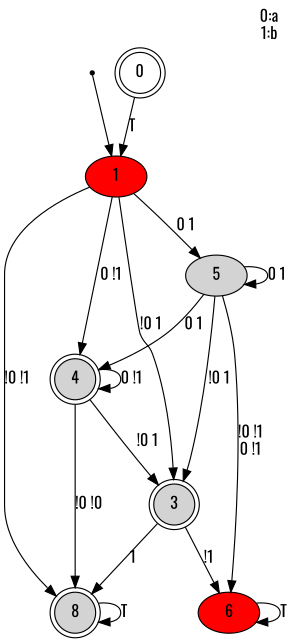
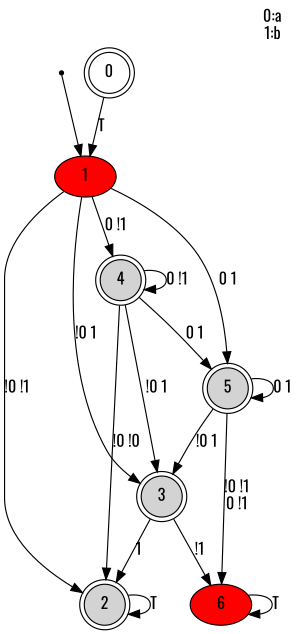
(216, 276) -> (228, 388)
(162, 337) -> (172, 328)
(75, 613) -> (105, 605)
